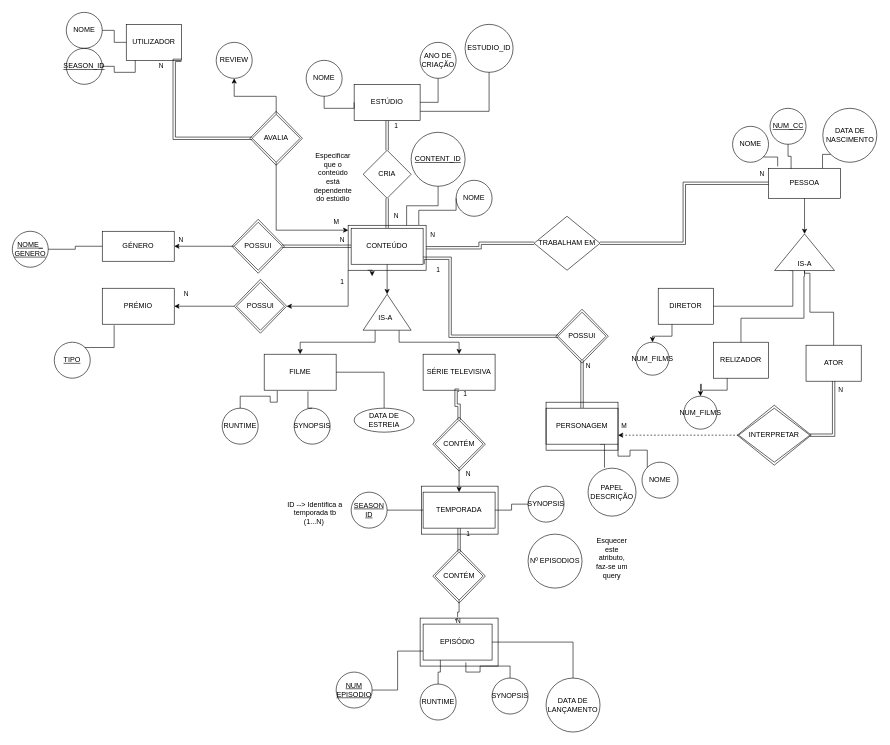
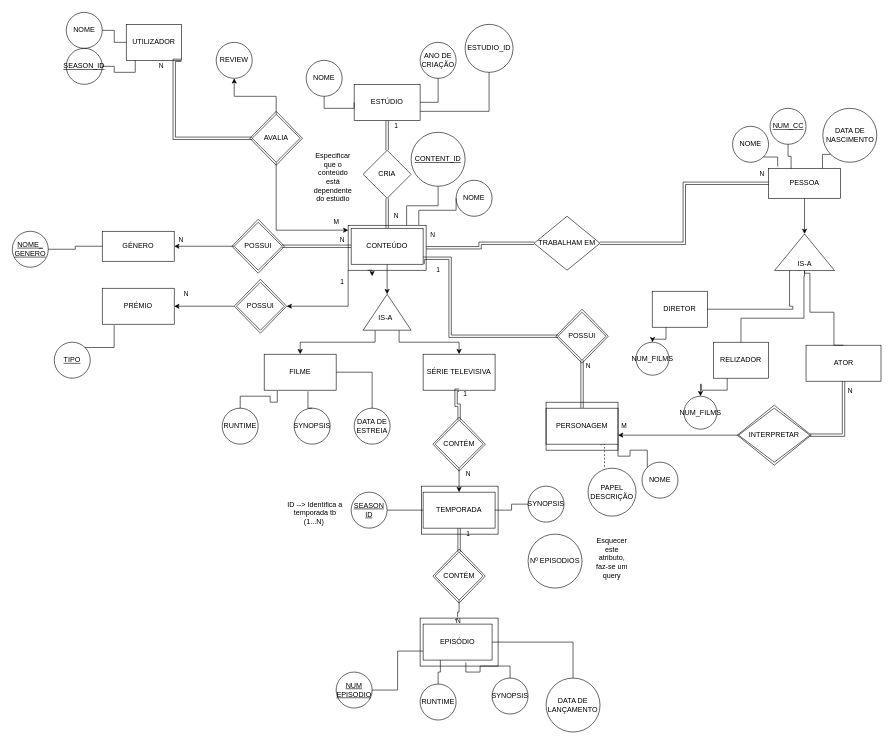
(686, 306) -> (680, 309)
(834, 363) -> (844, 363)
(384, 420) -> (372, 426)
(680, 435) -> (680, 435)
(605, 455) -> (605, 455)
